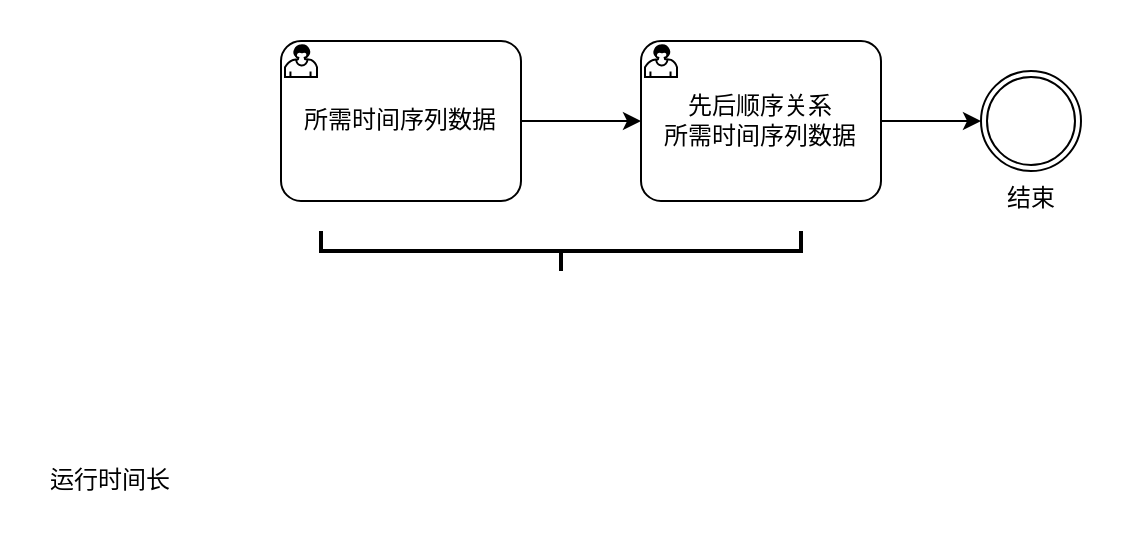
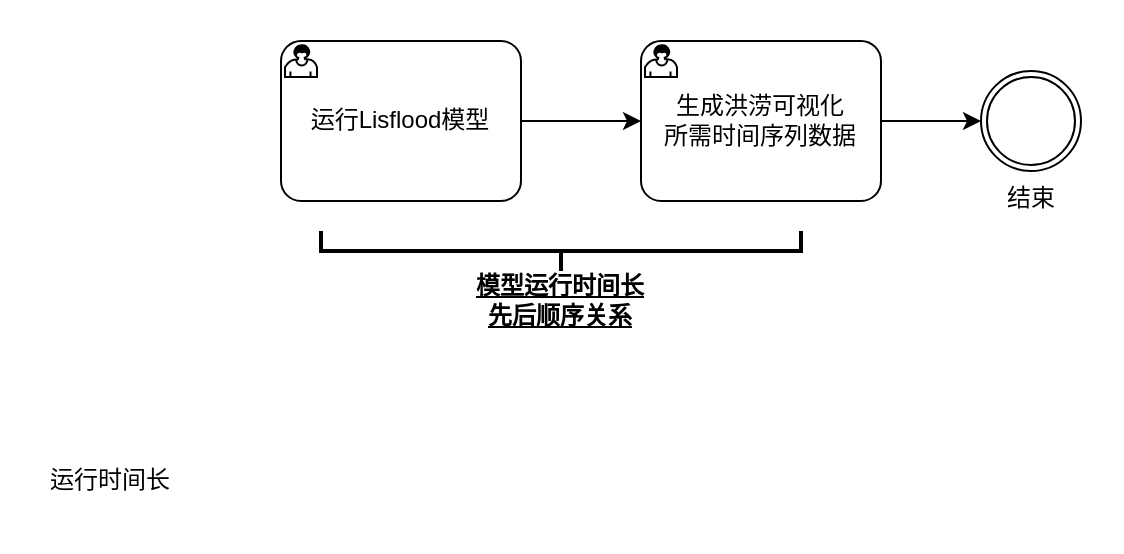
(401, 121) -> (401, 121)
(761, 121) -> (761, 121)
none -> (561, 301)
